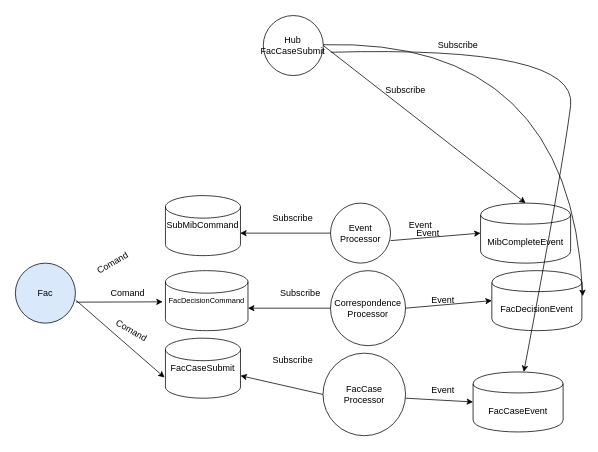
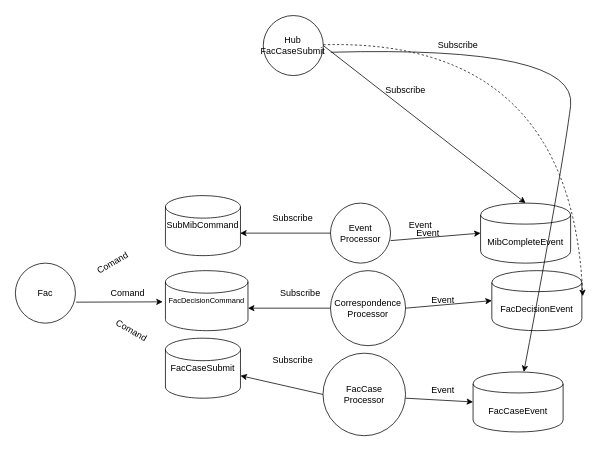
(538, 134) -> (538, 134)
(45, 293) -> (45, 293)
(120, 339) -> none
